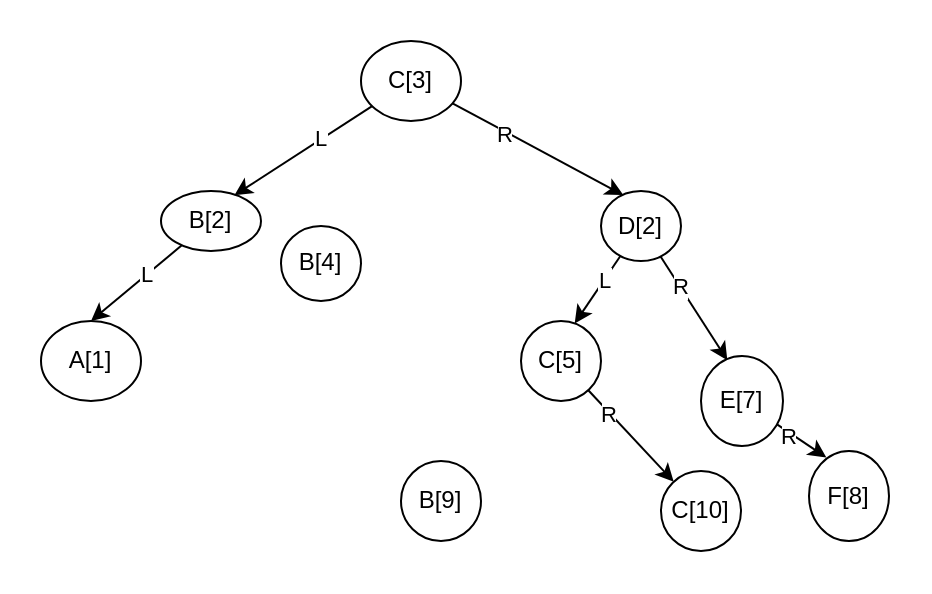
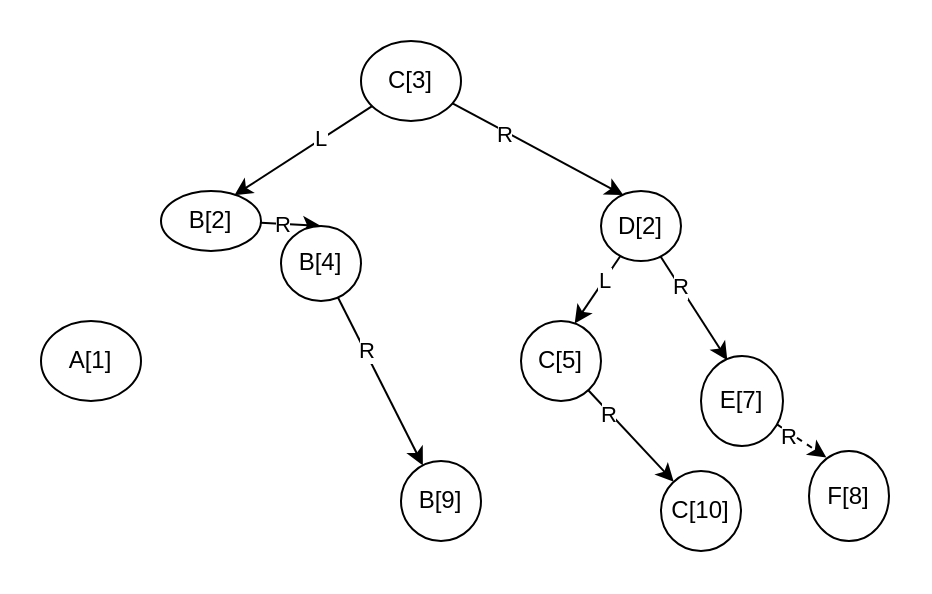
none -> (284, 224)
(142, 279) -> none
none -> (377, 375)
(805, 443) -> (805, 443)
